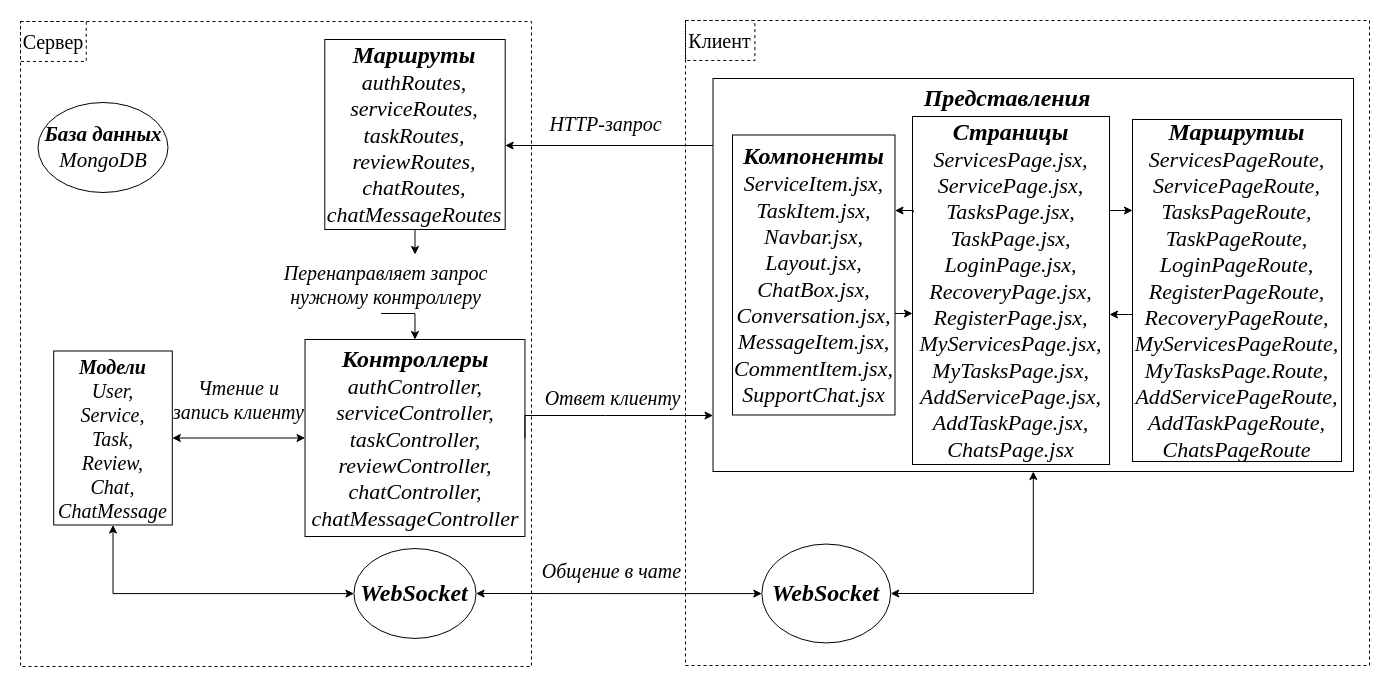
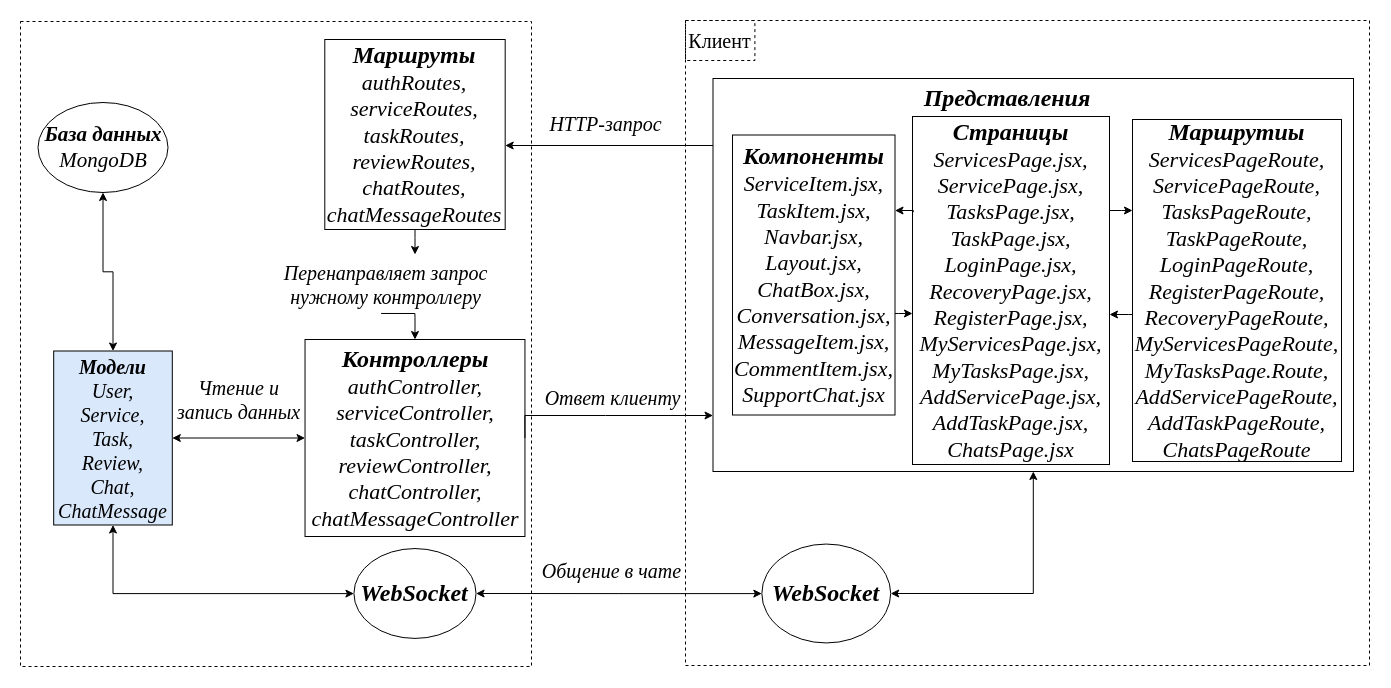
(53, 41) -> none
none -> (108, 272)
(239, 400) -> (239, 400)
(113, 438) -> (113, 438)
